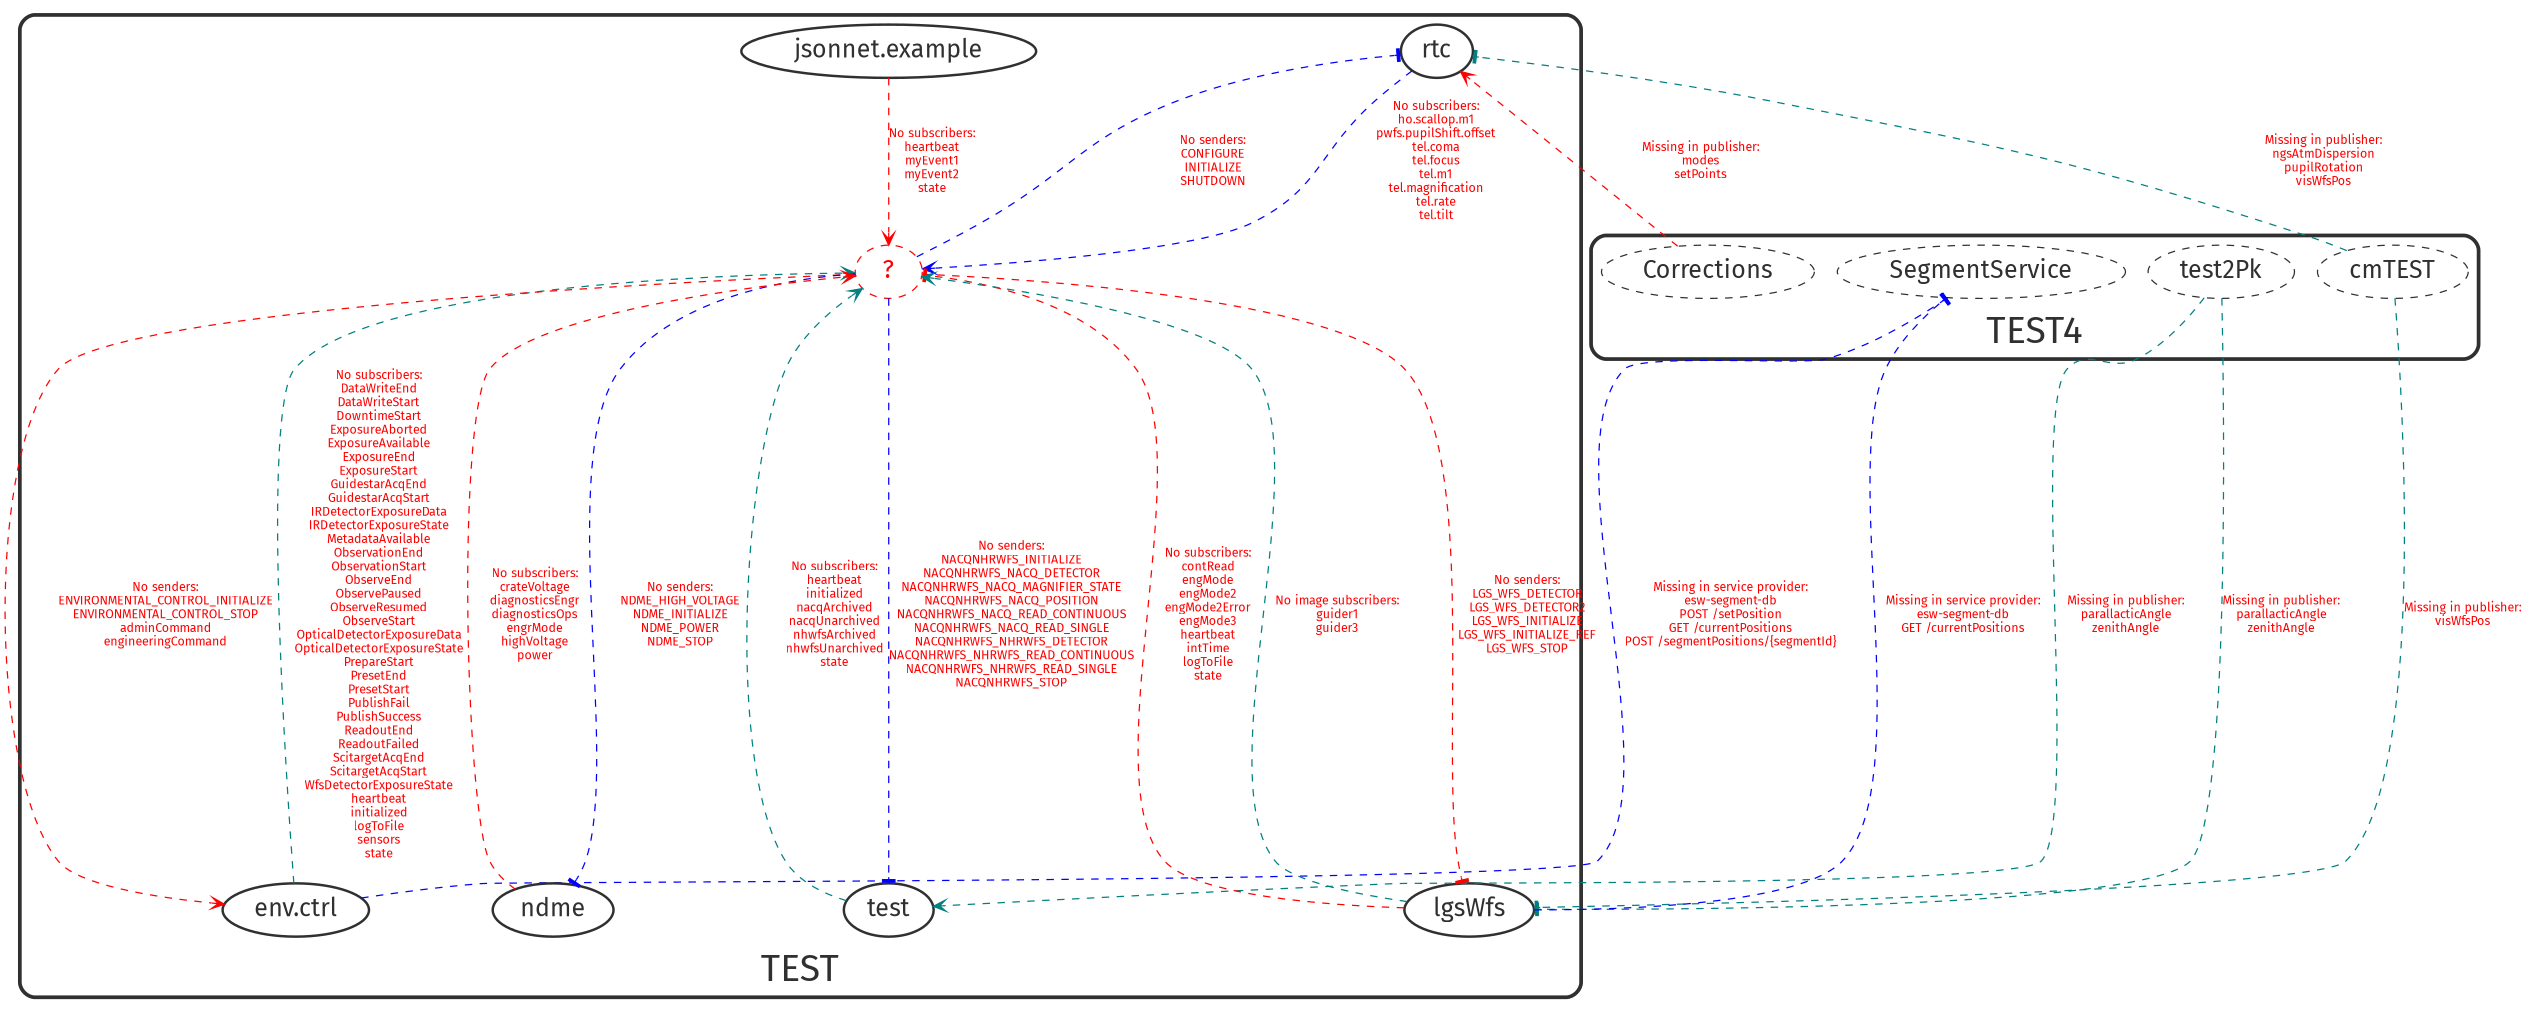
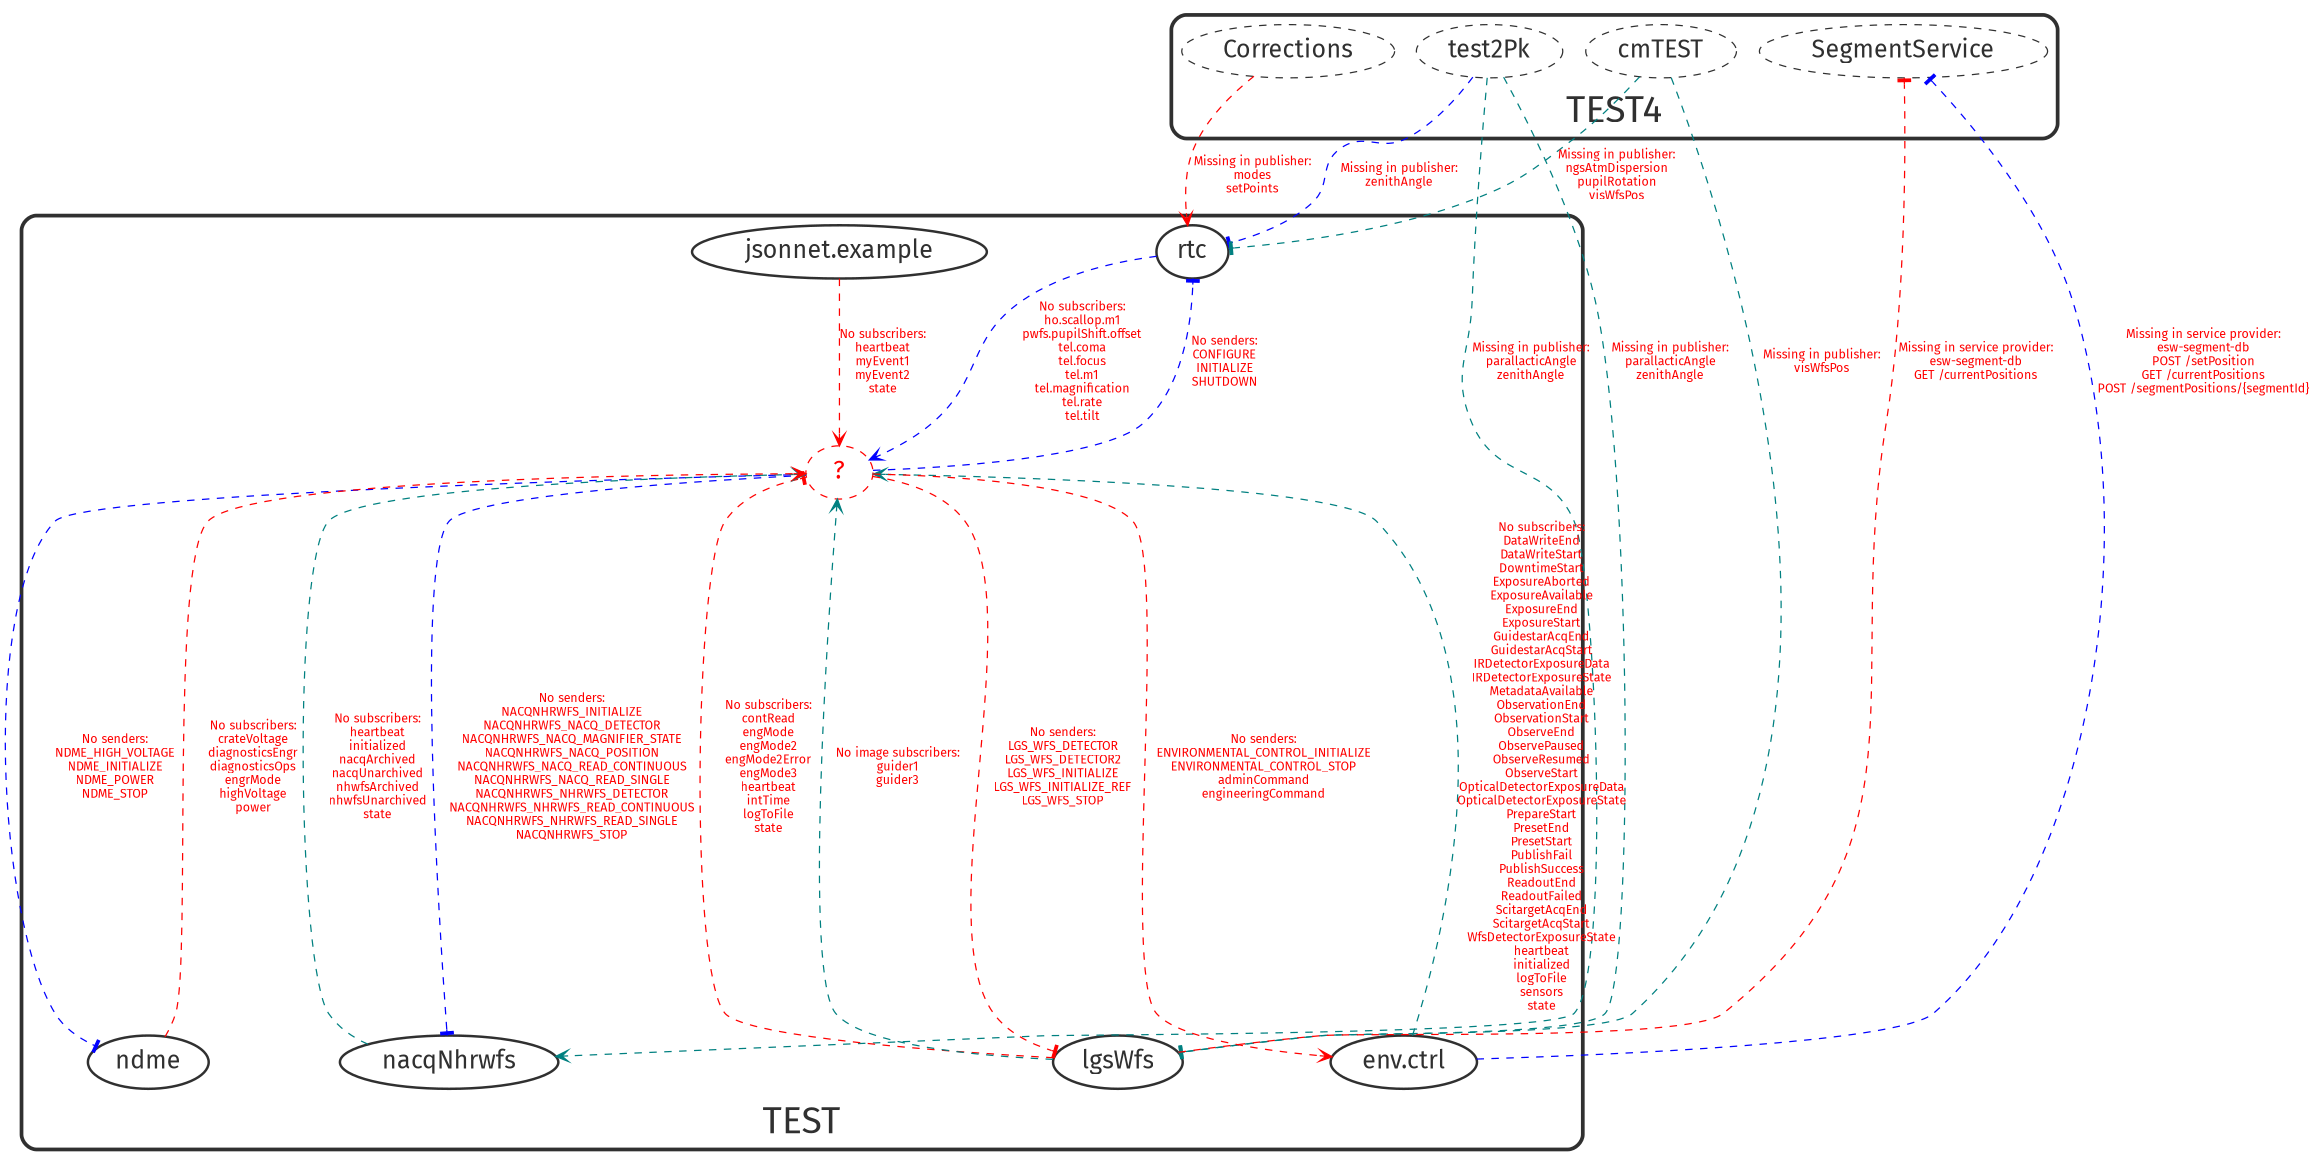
none -> (1344, 147)
(1876, 731) -> (1849, 843)
(889, 910) -> (449, 1062)
